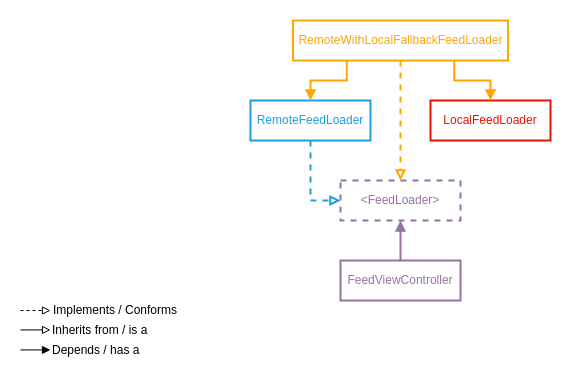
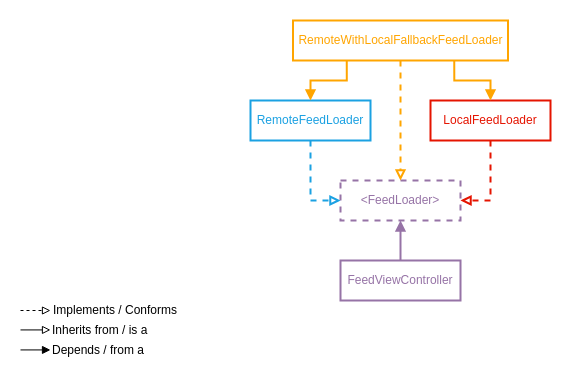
none -> (491, 180)
(98, 351) -> (102, 351)
